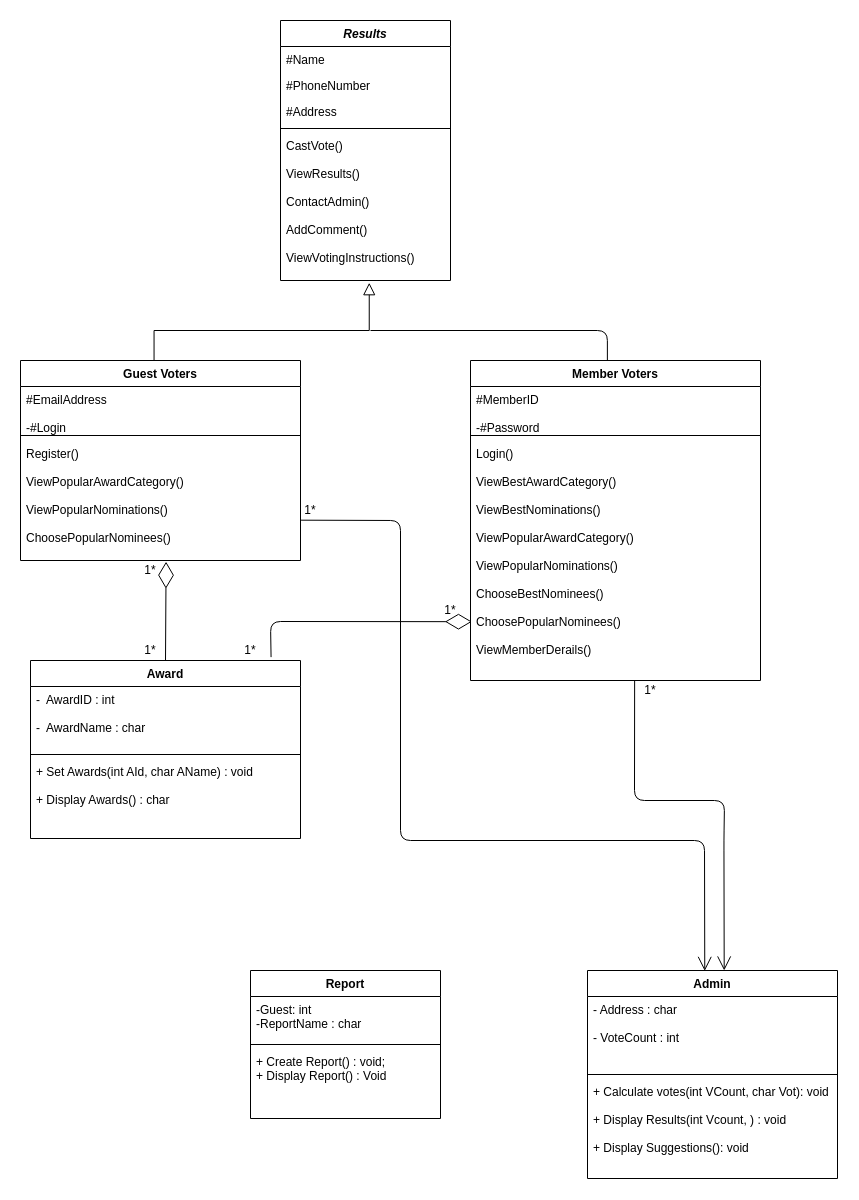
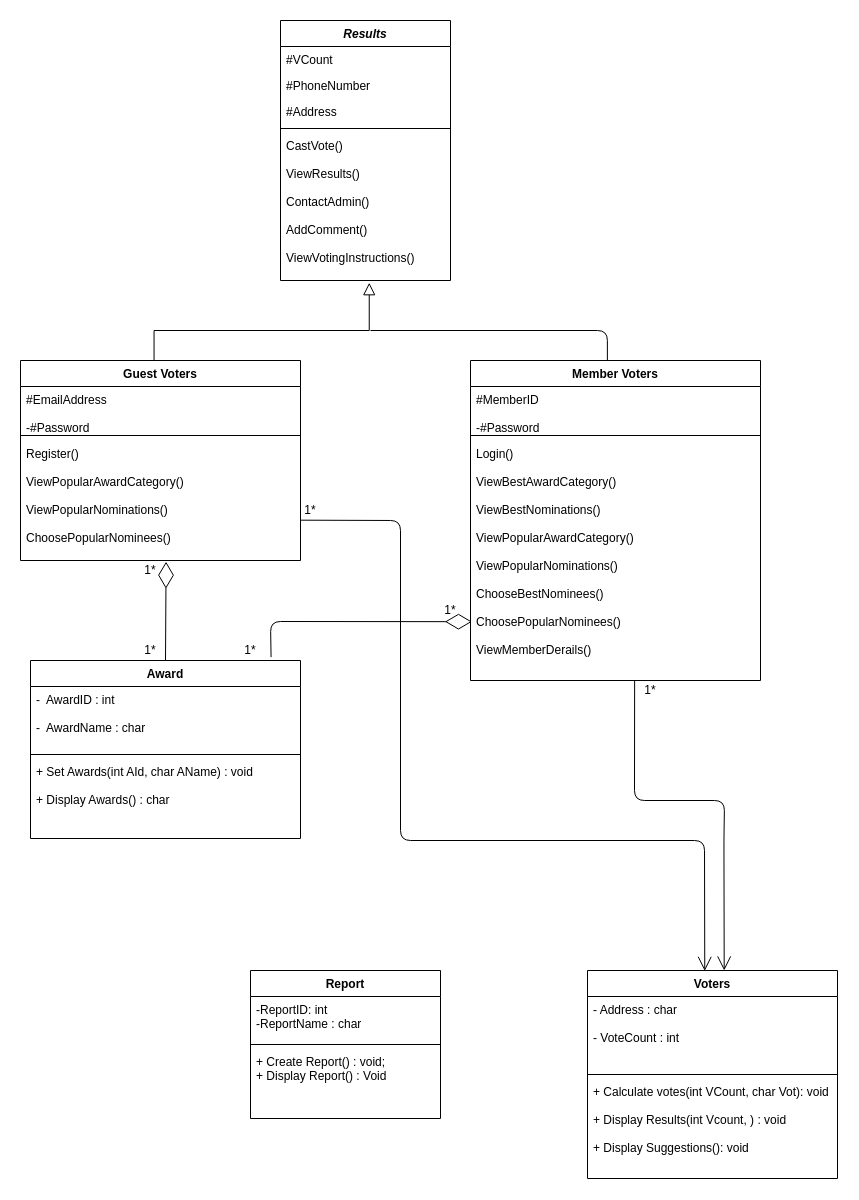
(303, 60) -> (310, 60)
(67, 400) -> (67, 400)
(712, 984) -> (712, 984)
(288, 1010) -> (298, 1010)
